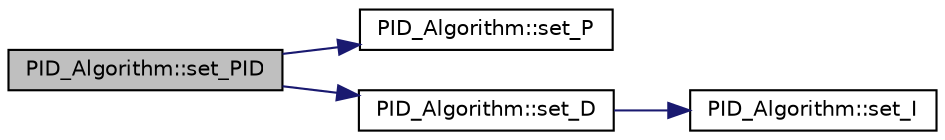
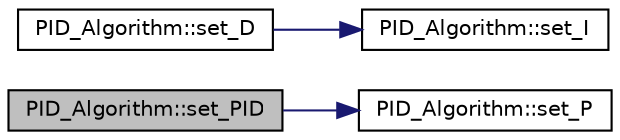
(310, 90) -> none
